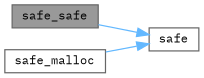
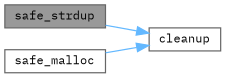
(55, 16) -> (55, 16)
(174, 39) -> (185, 39)
